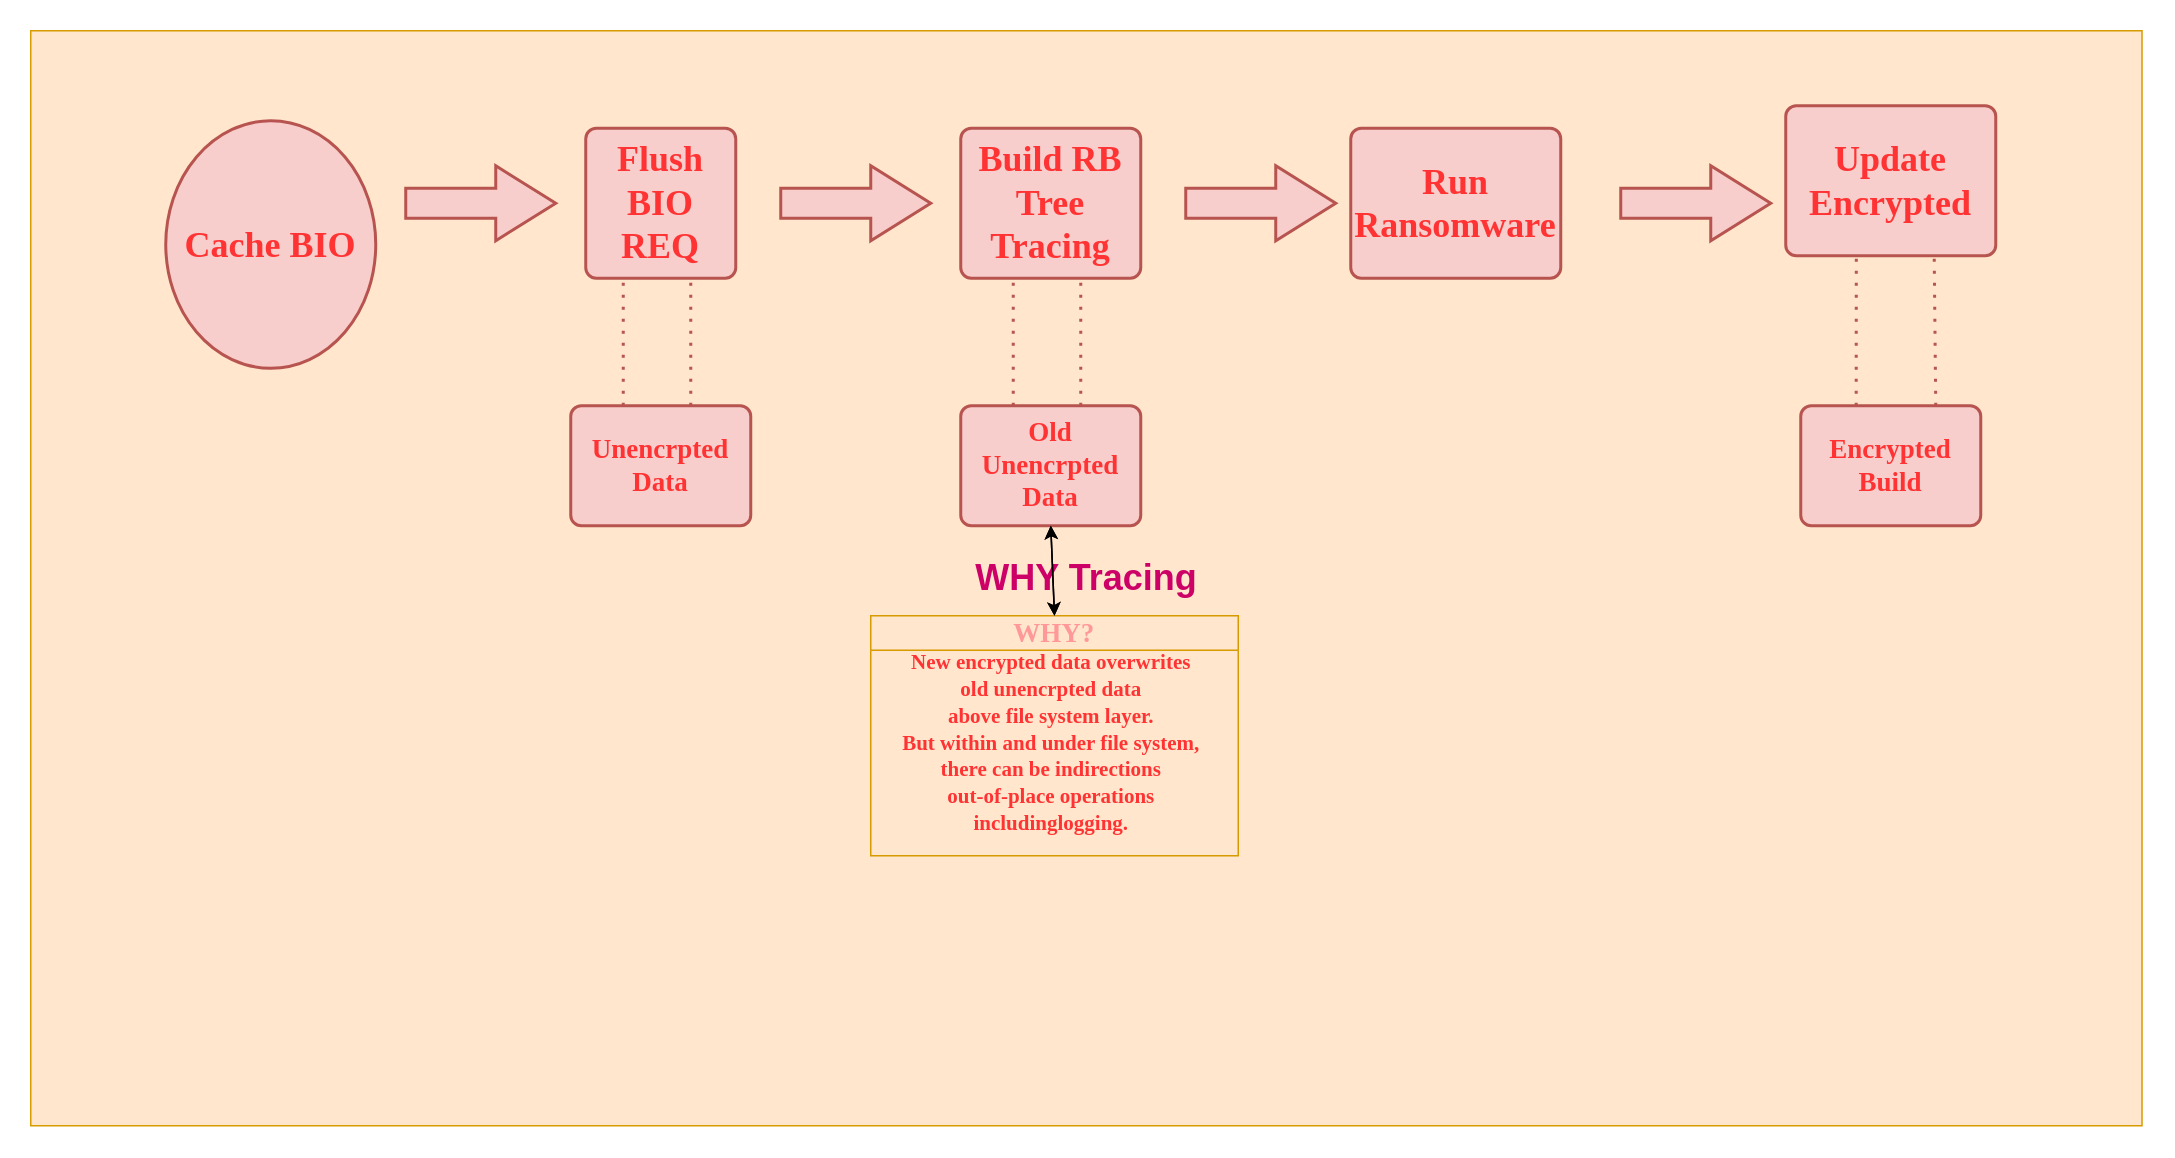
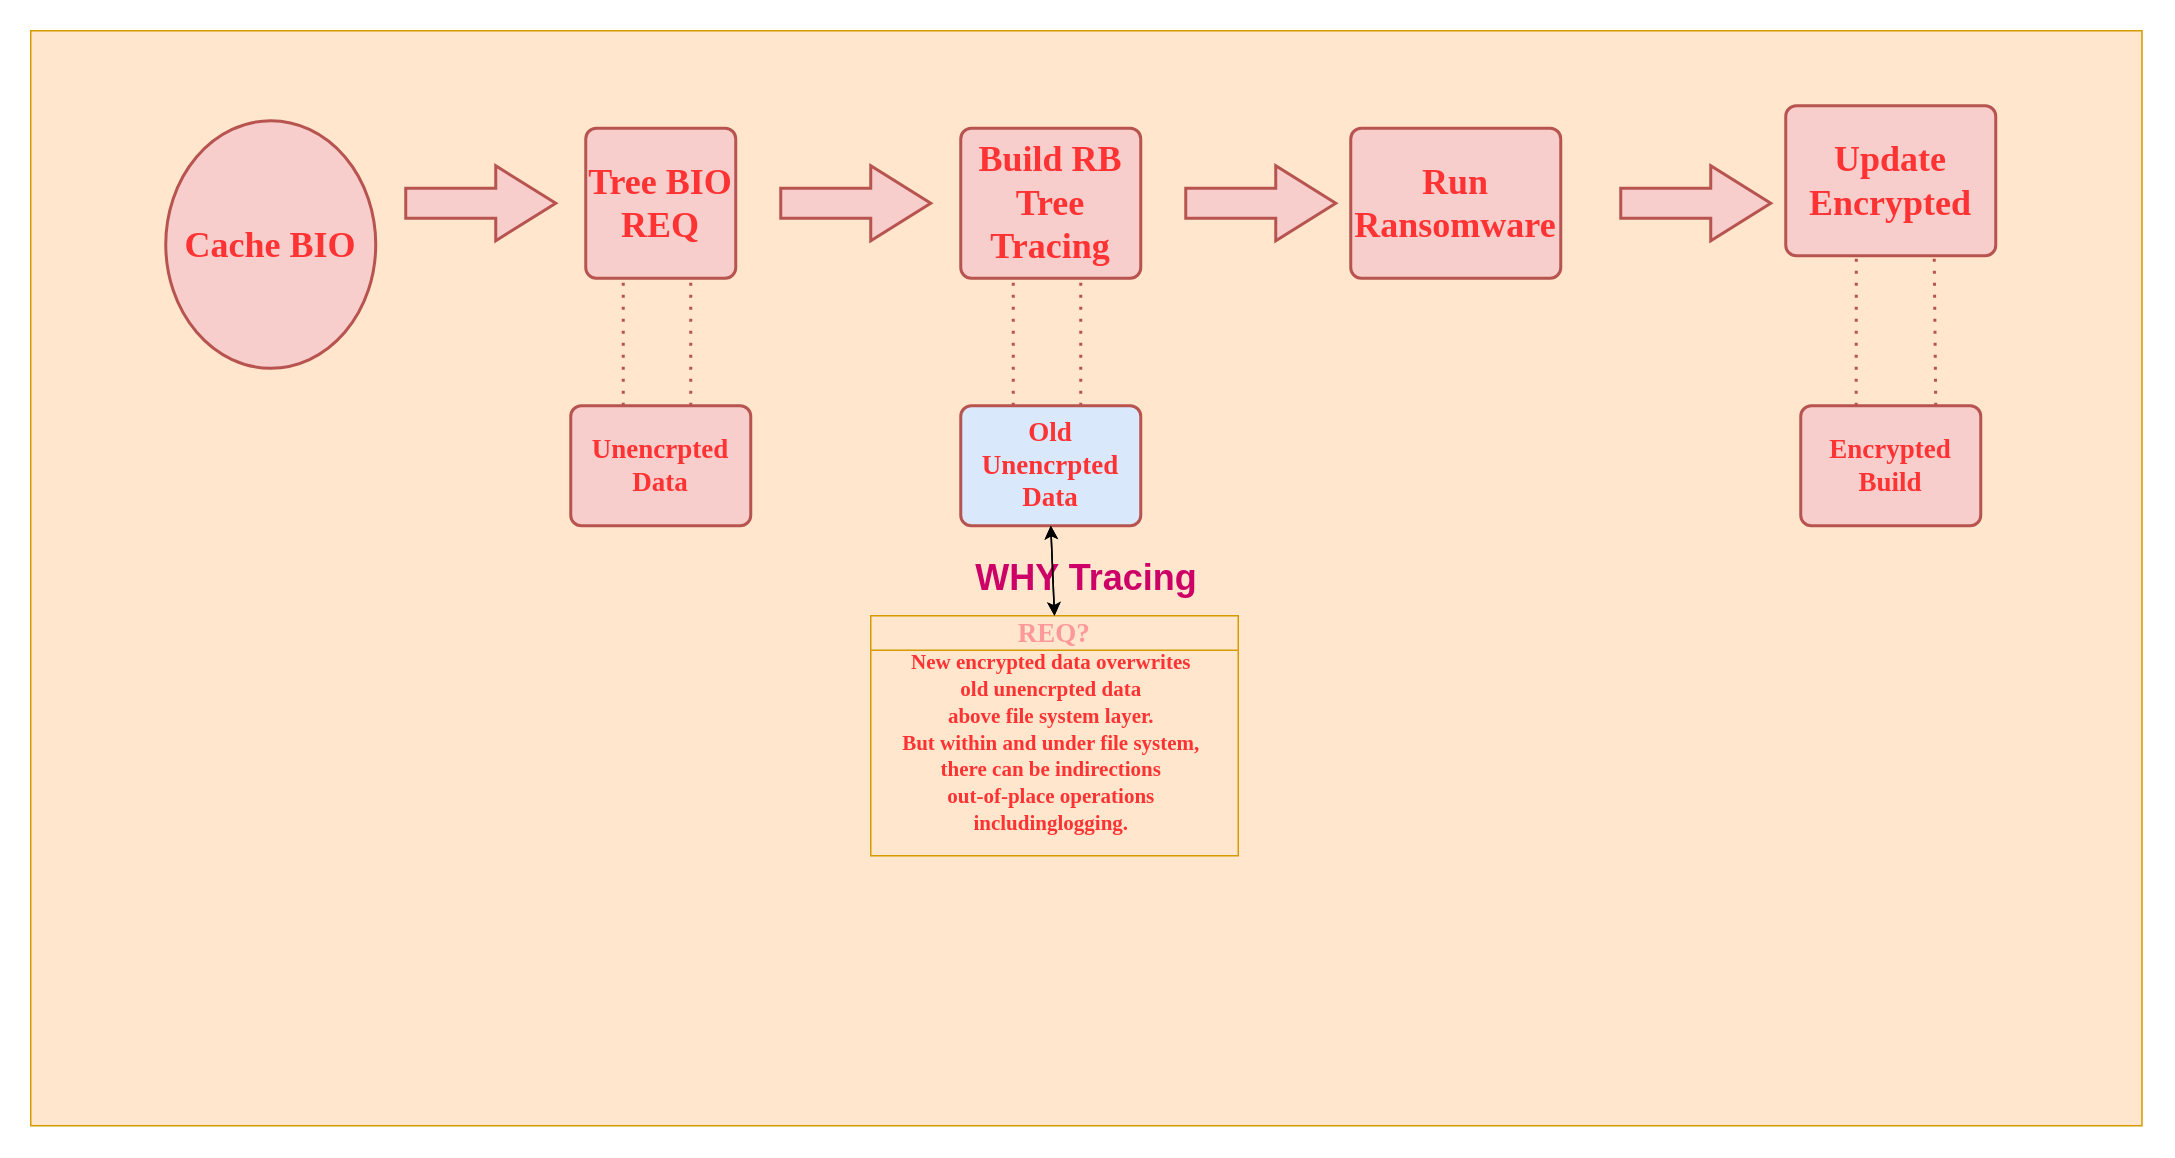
(661, 203) -> (661, 203)
(1051, 466) -> (1051, 466)
(1055, 634) -> (1055, 634)
